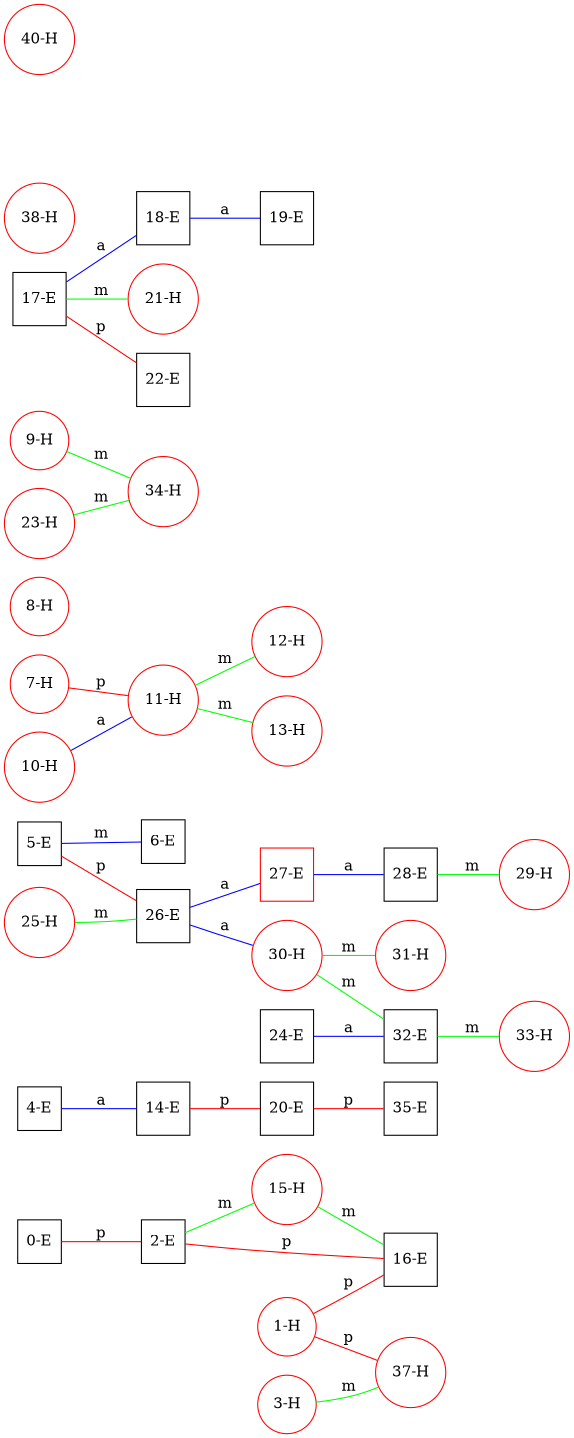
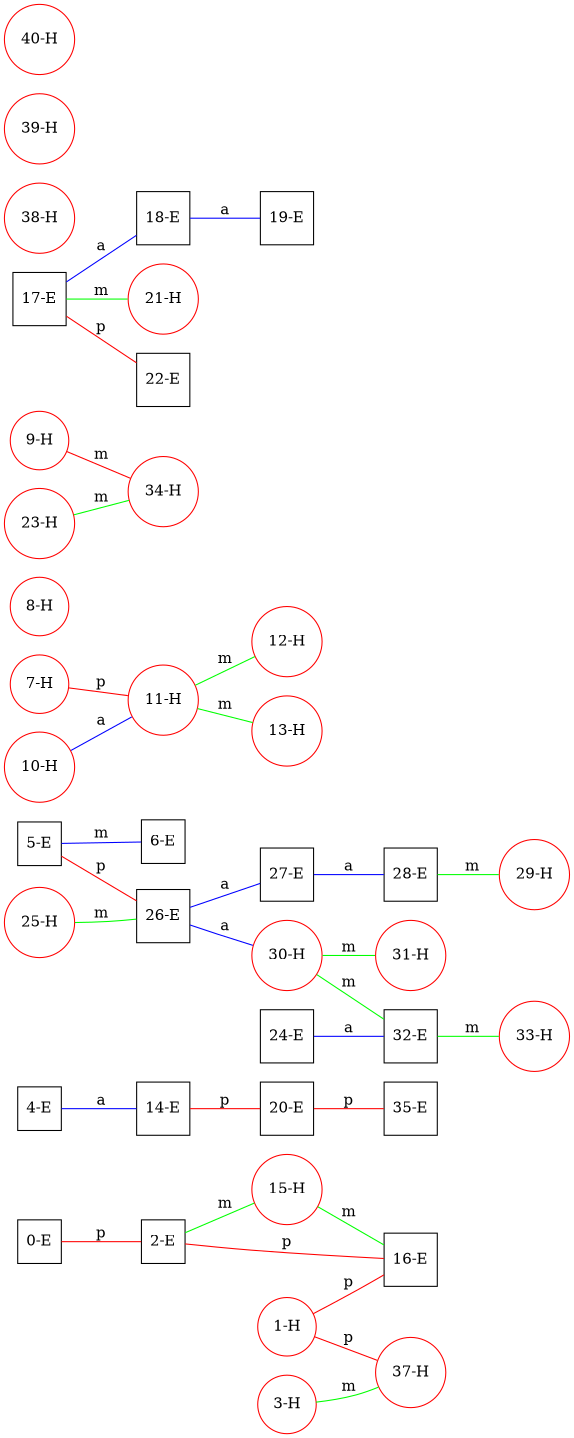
none -> (40, 129)
(99, 465) -> (99, 465)
(287, 875) -> (287, 875)
